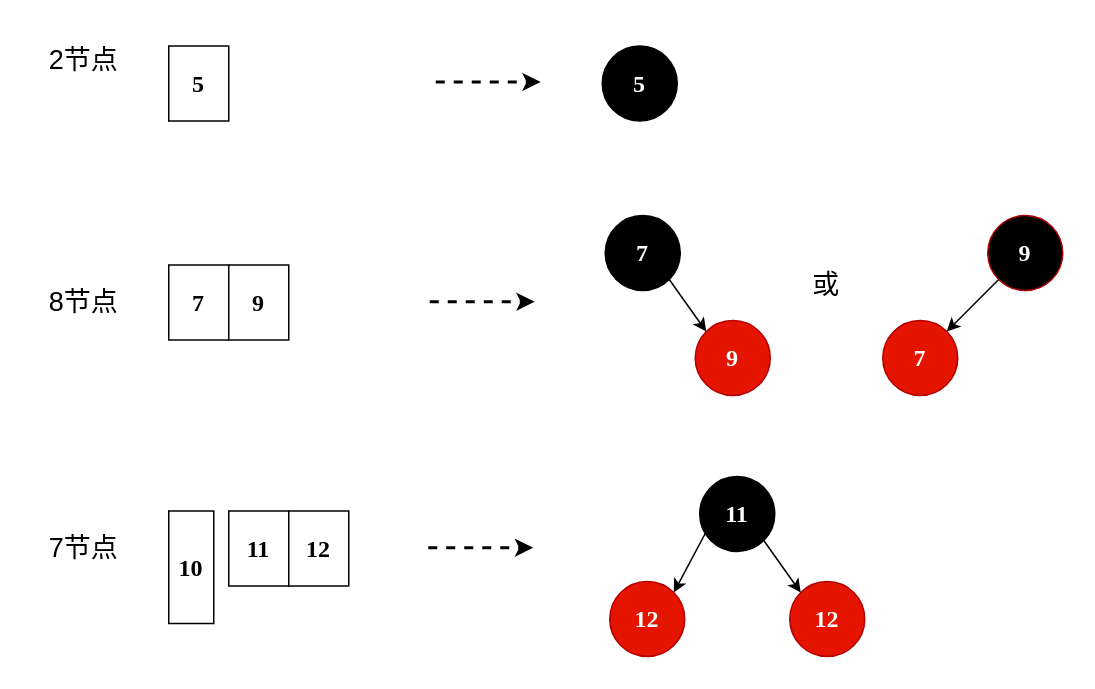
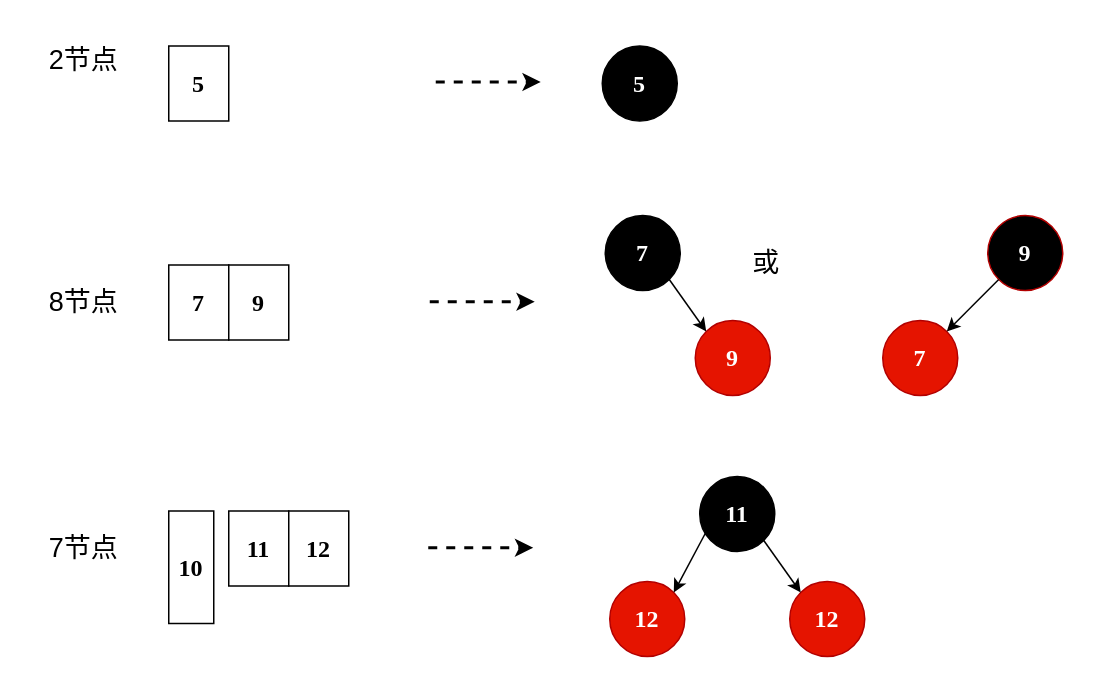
(826, 286) -> (766, 263)
